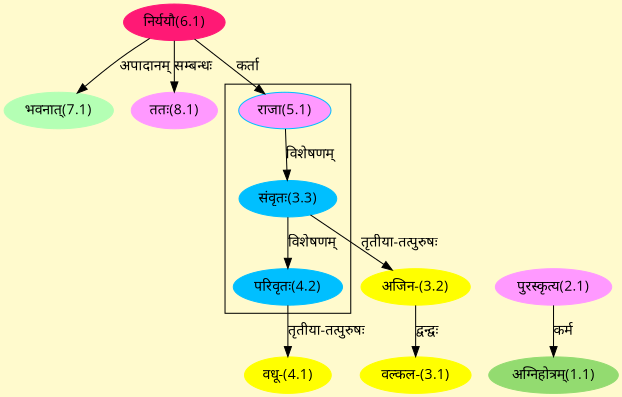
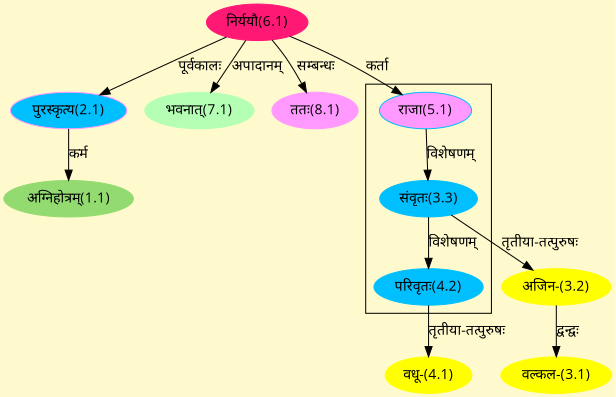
none -> (168, 64)
(554, 287) -> (69, 111)
